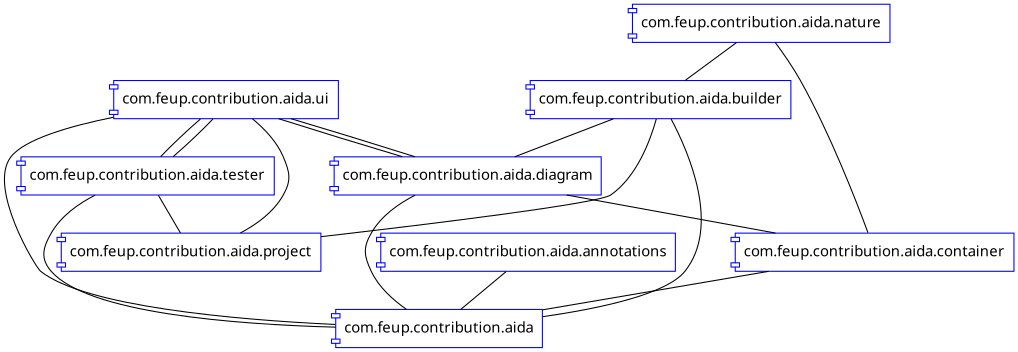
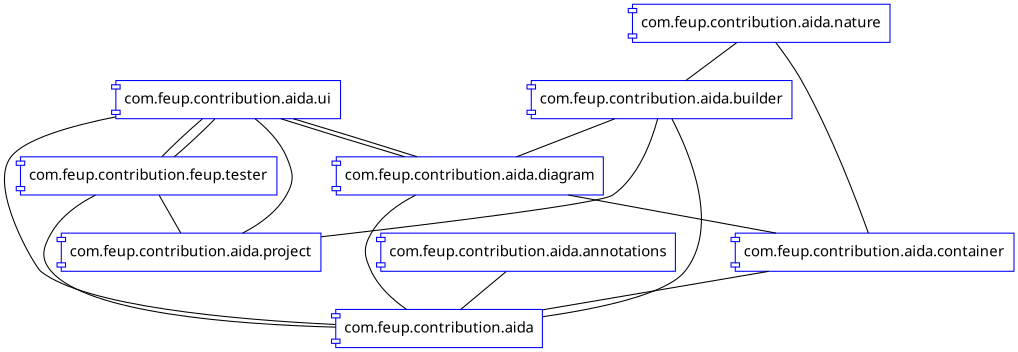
(148, 176) -> (149, 176)
